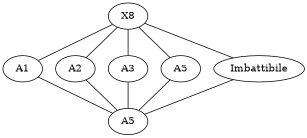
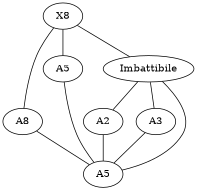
(102, 42) -> (125, 96)
(128, 43) -> (152, 95)
(23, 69) -> (23, 122)
